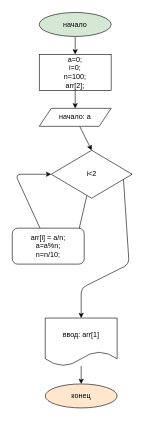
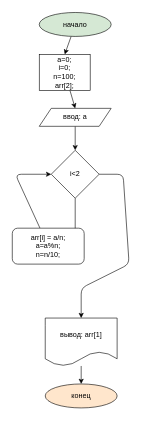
(75, 72) -> (65, 72)
(75, 117) -> (75, 117)
(92, 174) -> (75, 174)
(81, 335) -> (81, 335)
